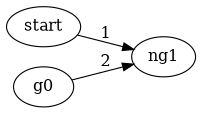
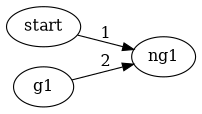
(44, 87) -> (44, 87)
